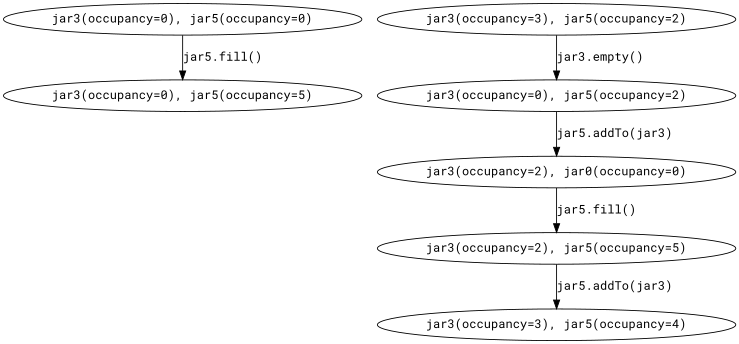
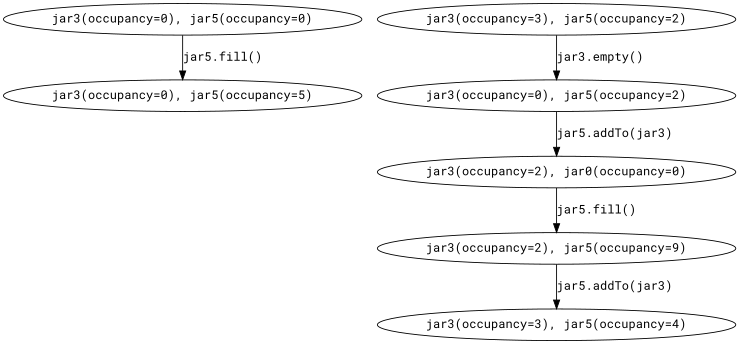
(557, 248) -> (557, 248)
